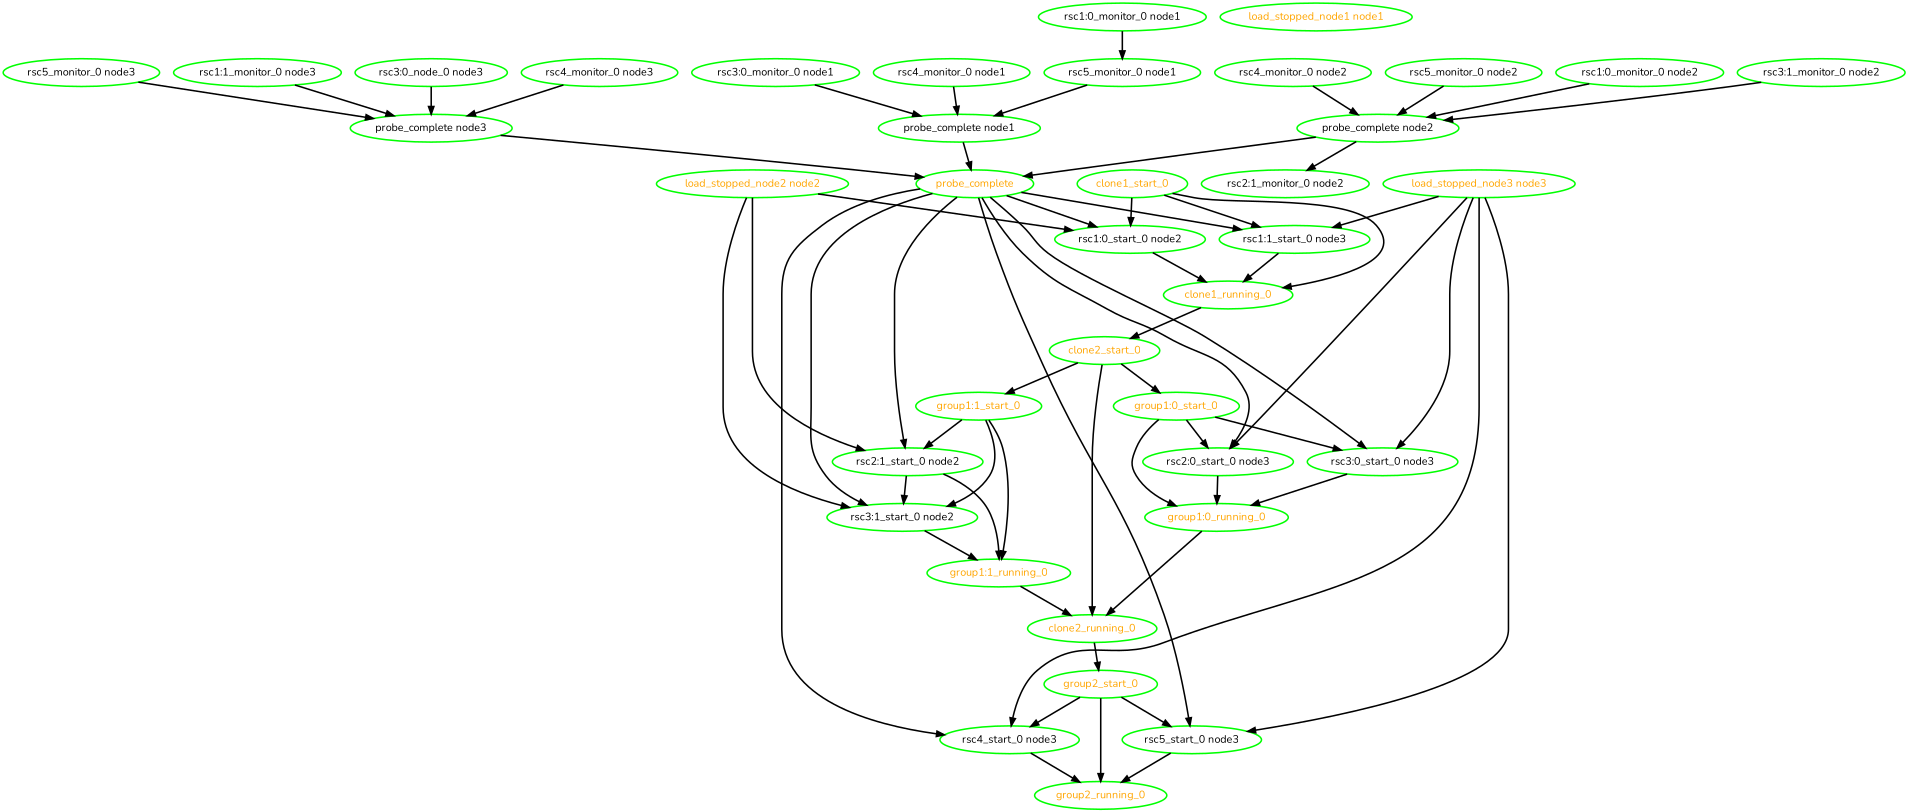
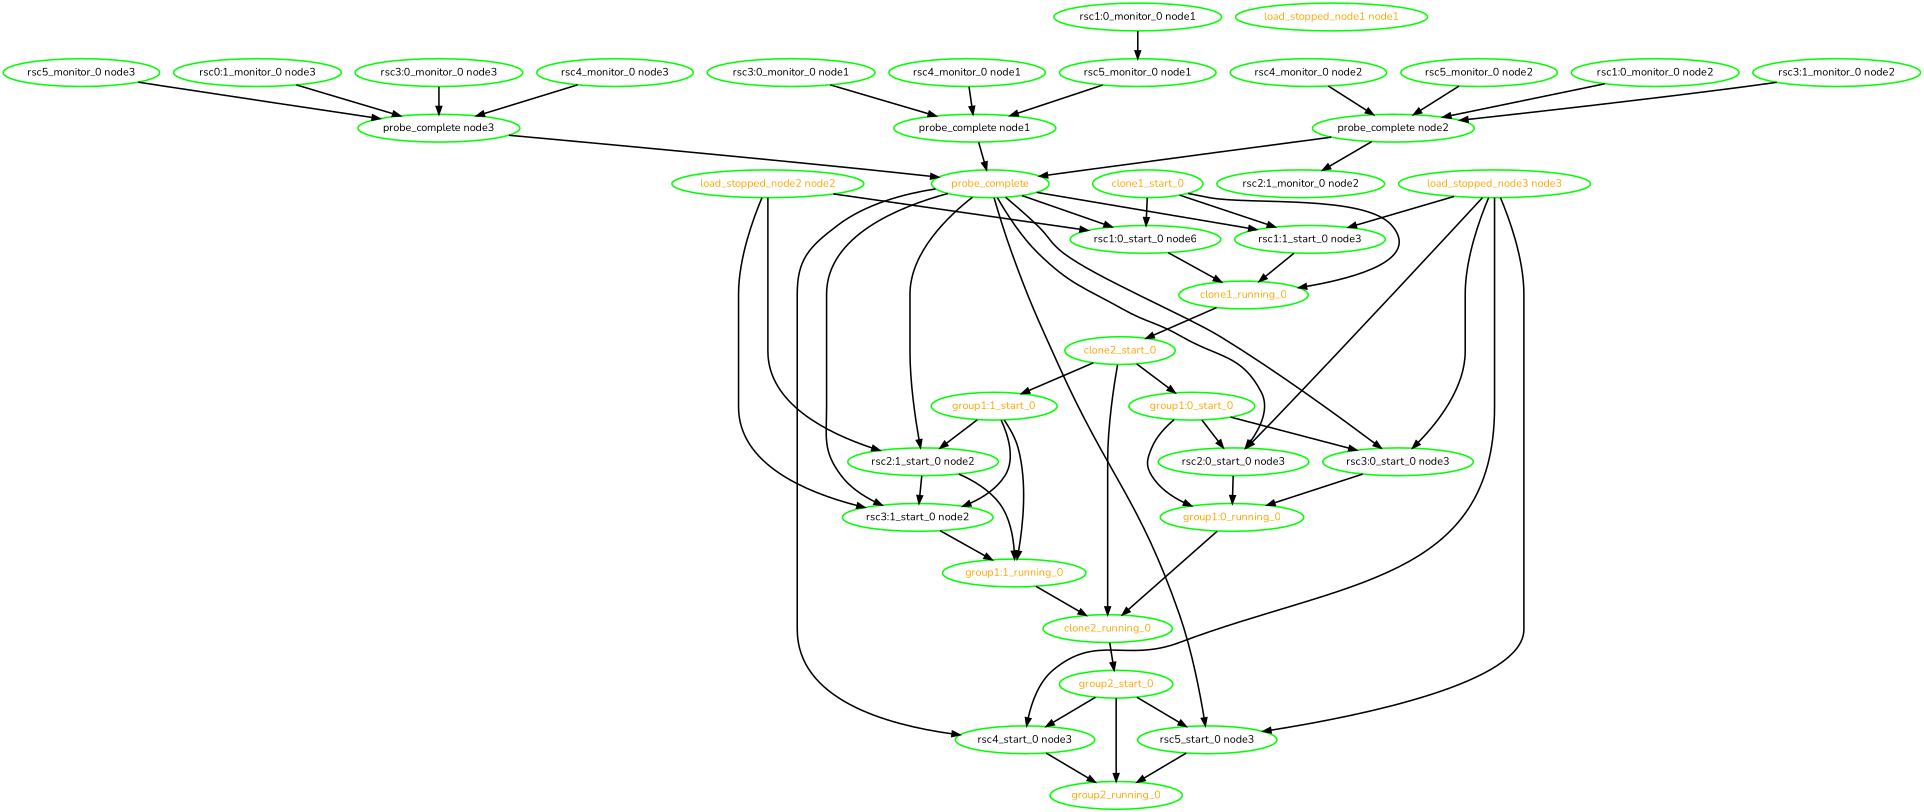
(257, 73) -> (257, 73)
(431, 73) -> (439, 73)
(1130, 239) -> (1146, 239)
